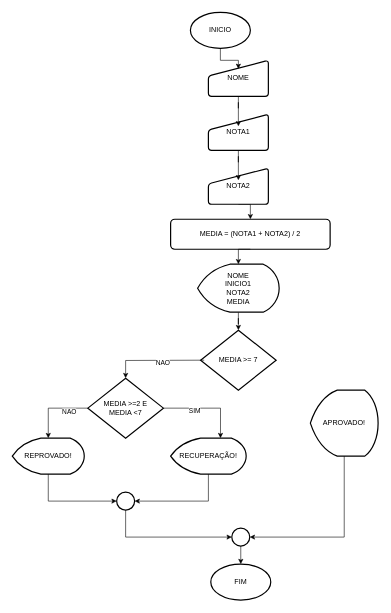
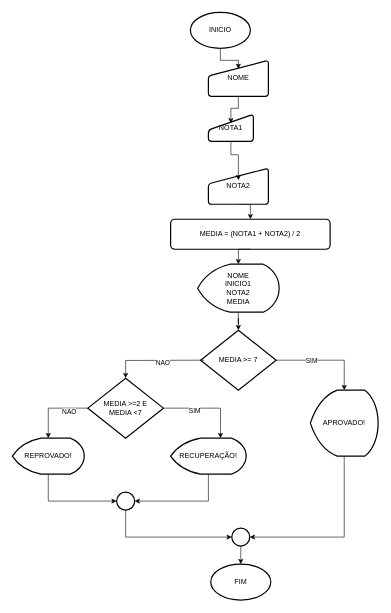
(239, 132) -> (231, 128)
none -> (311, 360)
